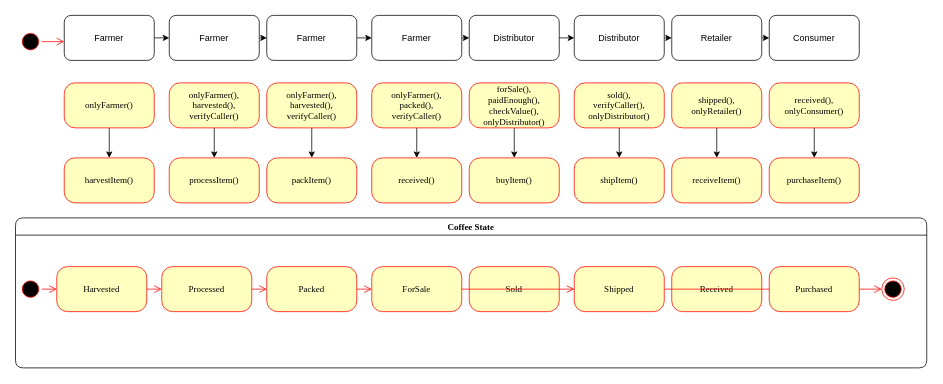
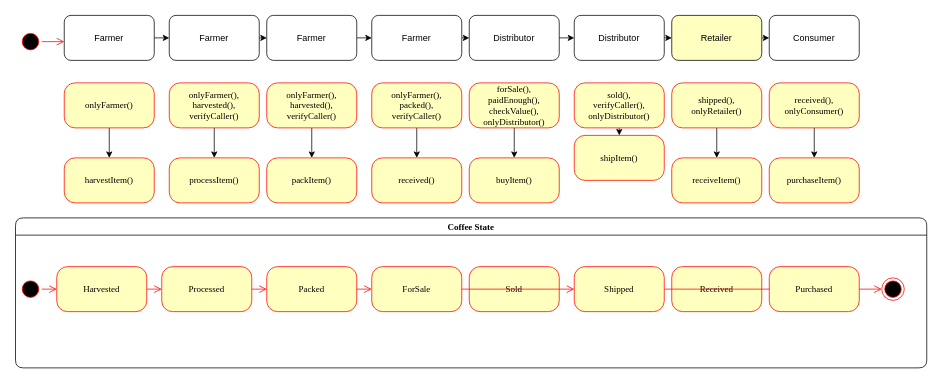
(717, 38) -> (717, 38)
(619, 180) -> (619, 158)
